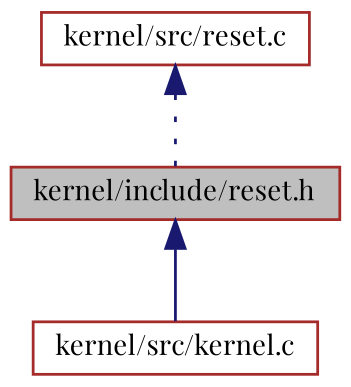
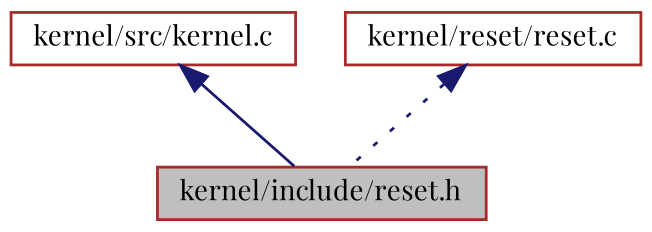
(175, 39) -> (493, 39)
(175, 285) -> (248, 125)
